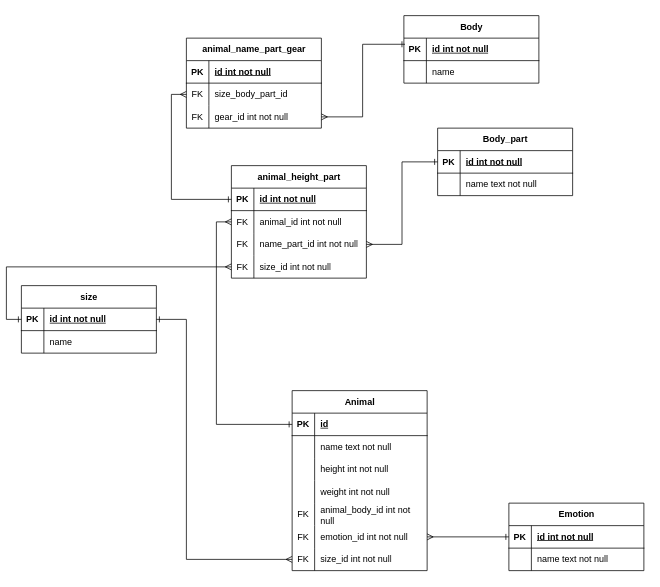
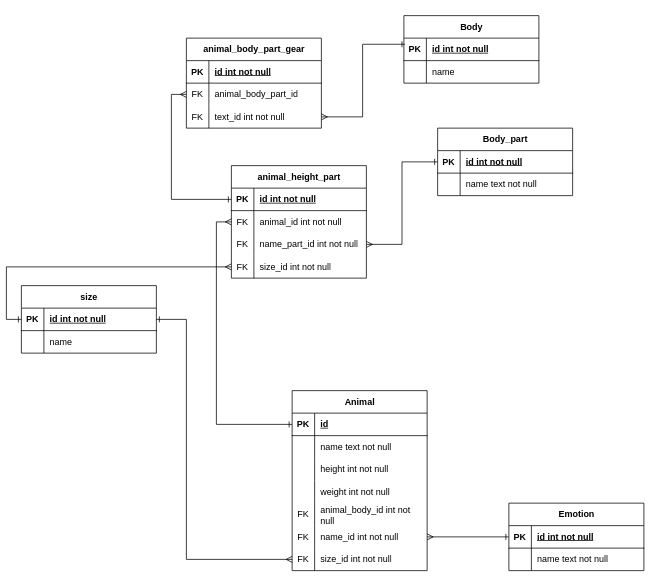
(254, 49) -> (254, 49)
(255, 94) -> (259, 94)
(257, 117) -> (257, 117)
(369, 537) -> (363, 537)
